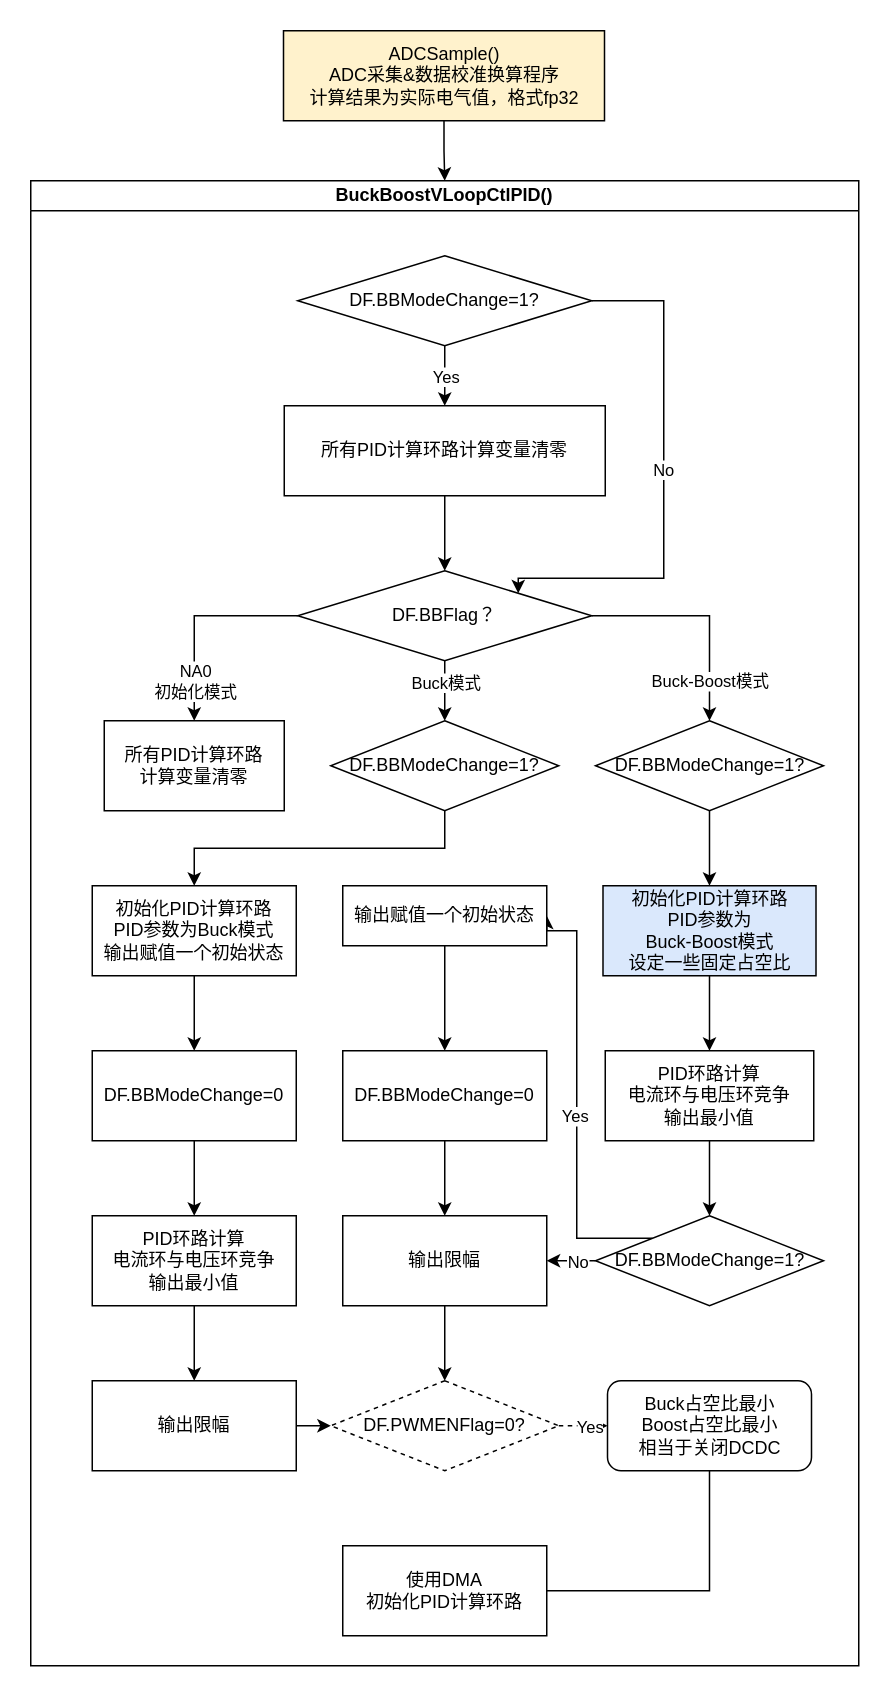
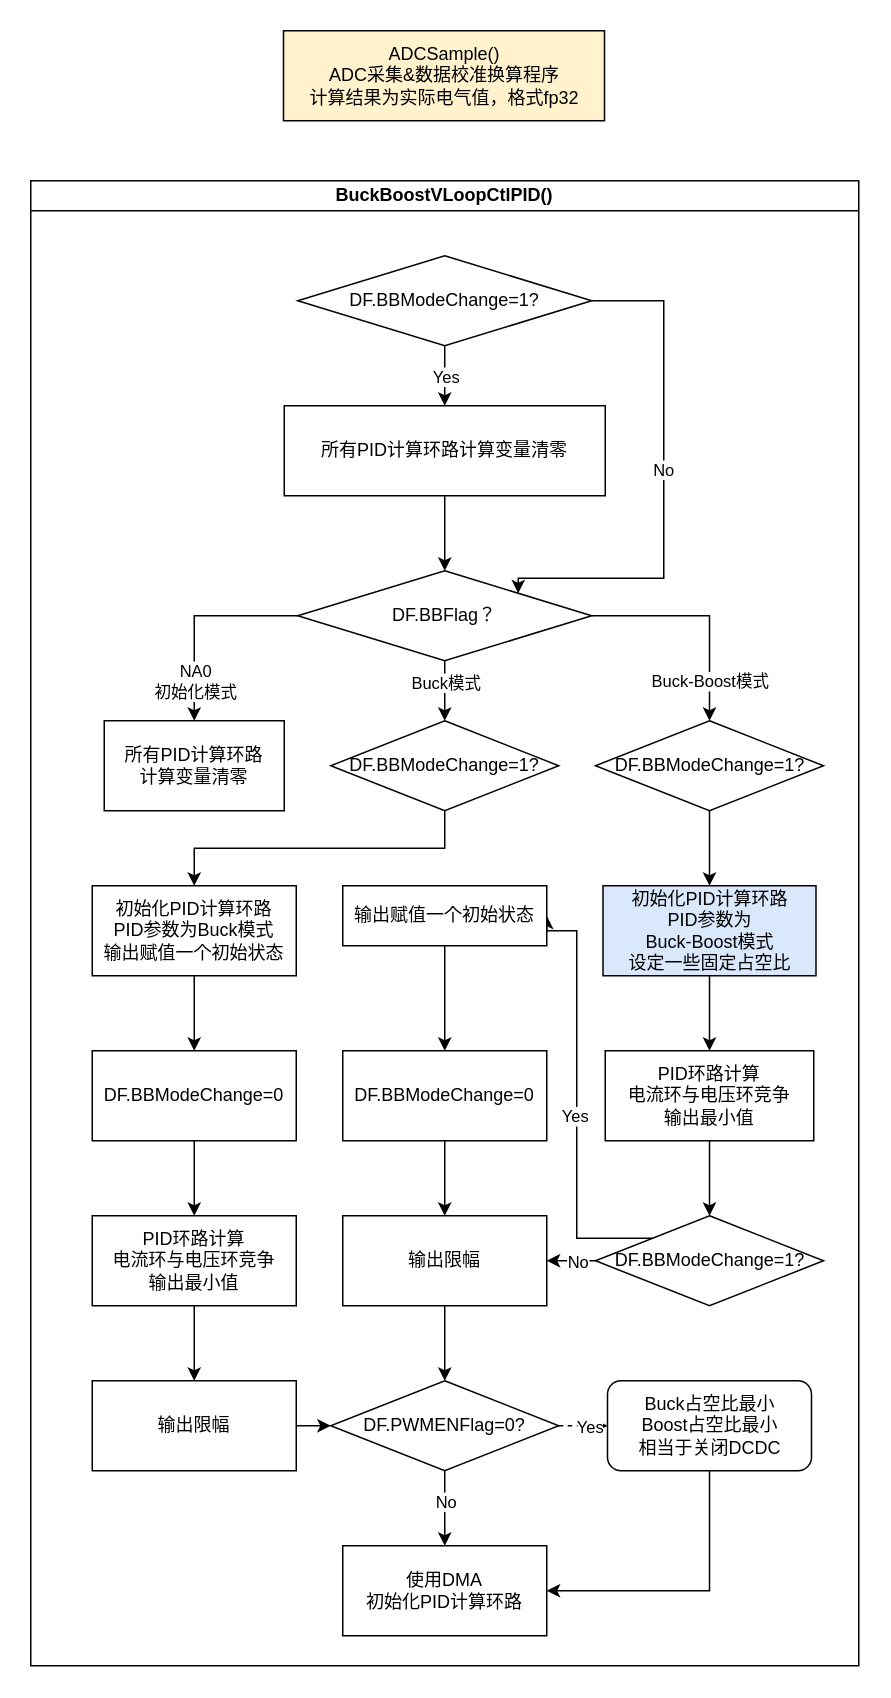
(444, 146) -> none
(445, 1426) -> (445, 1426)
none -> (445, 1503)
(553, 1591) -> (558, 1591)
